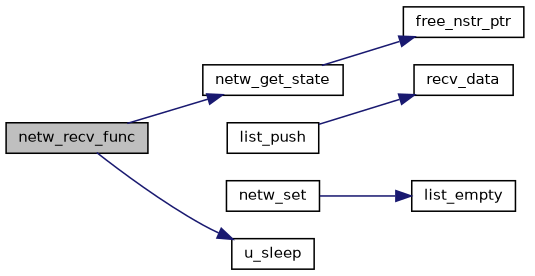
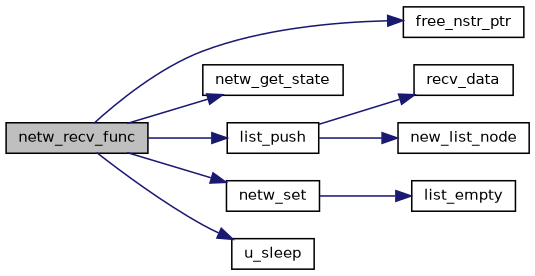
(361, 53) -> (230, 42)
none -> (180, 138)
none -> (464, 138)
none -> (169, 165)
